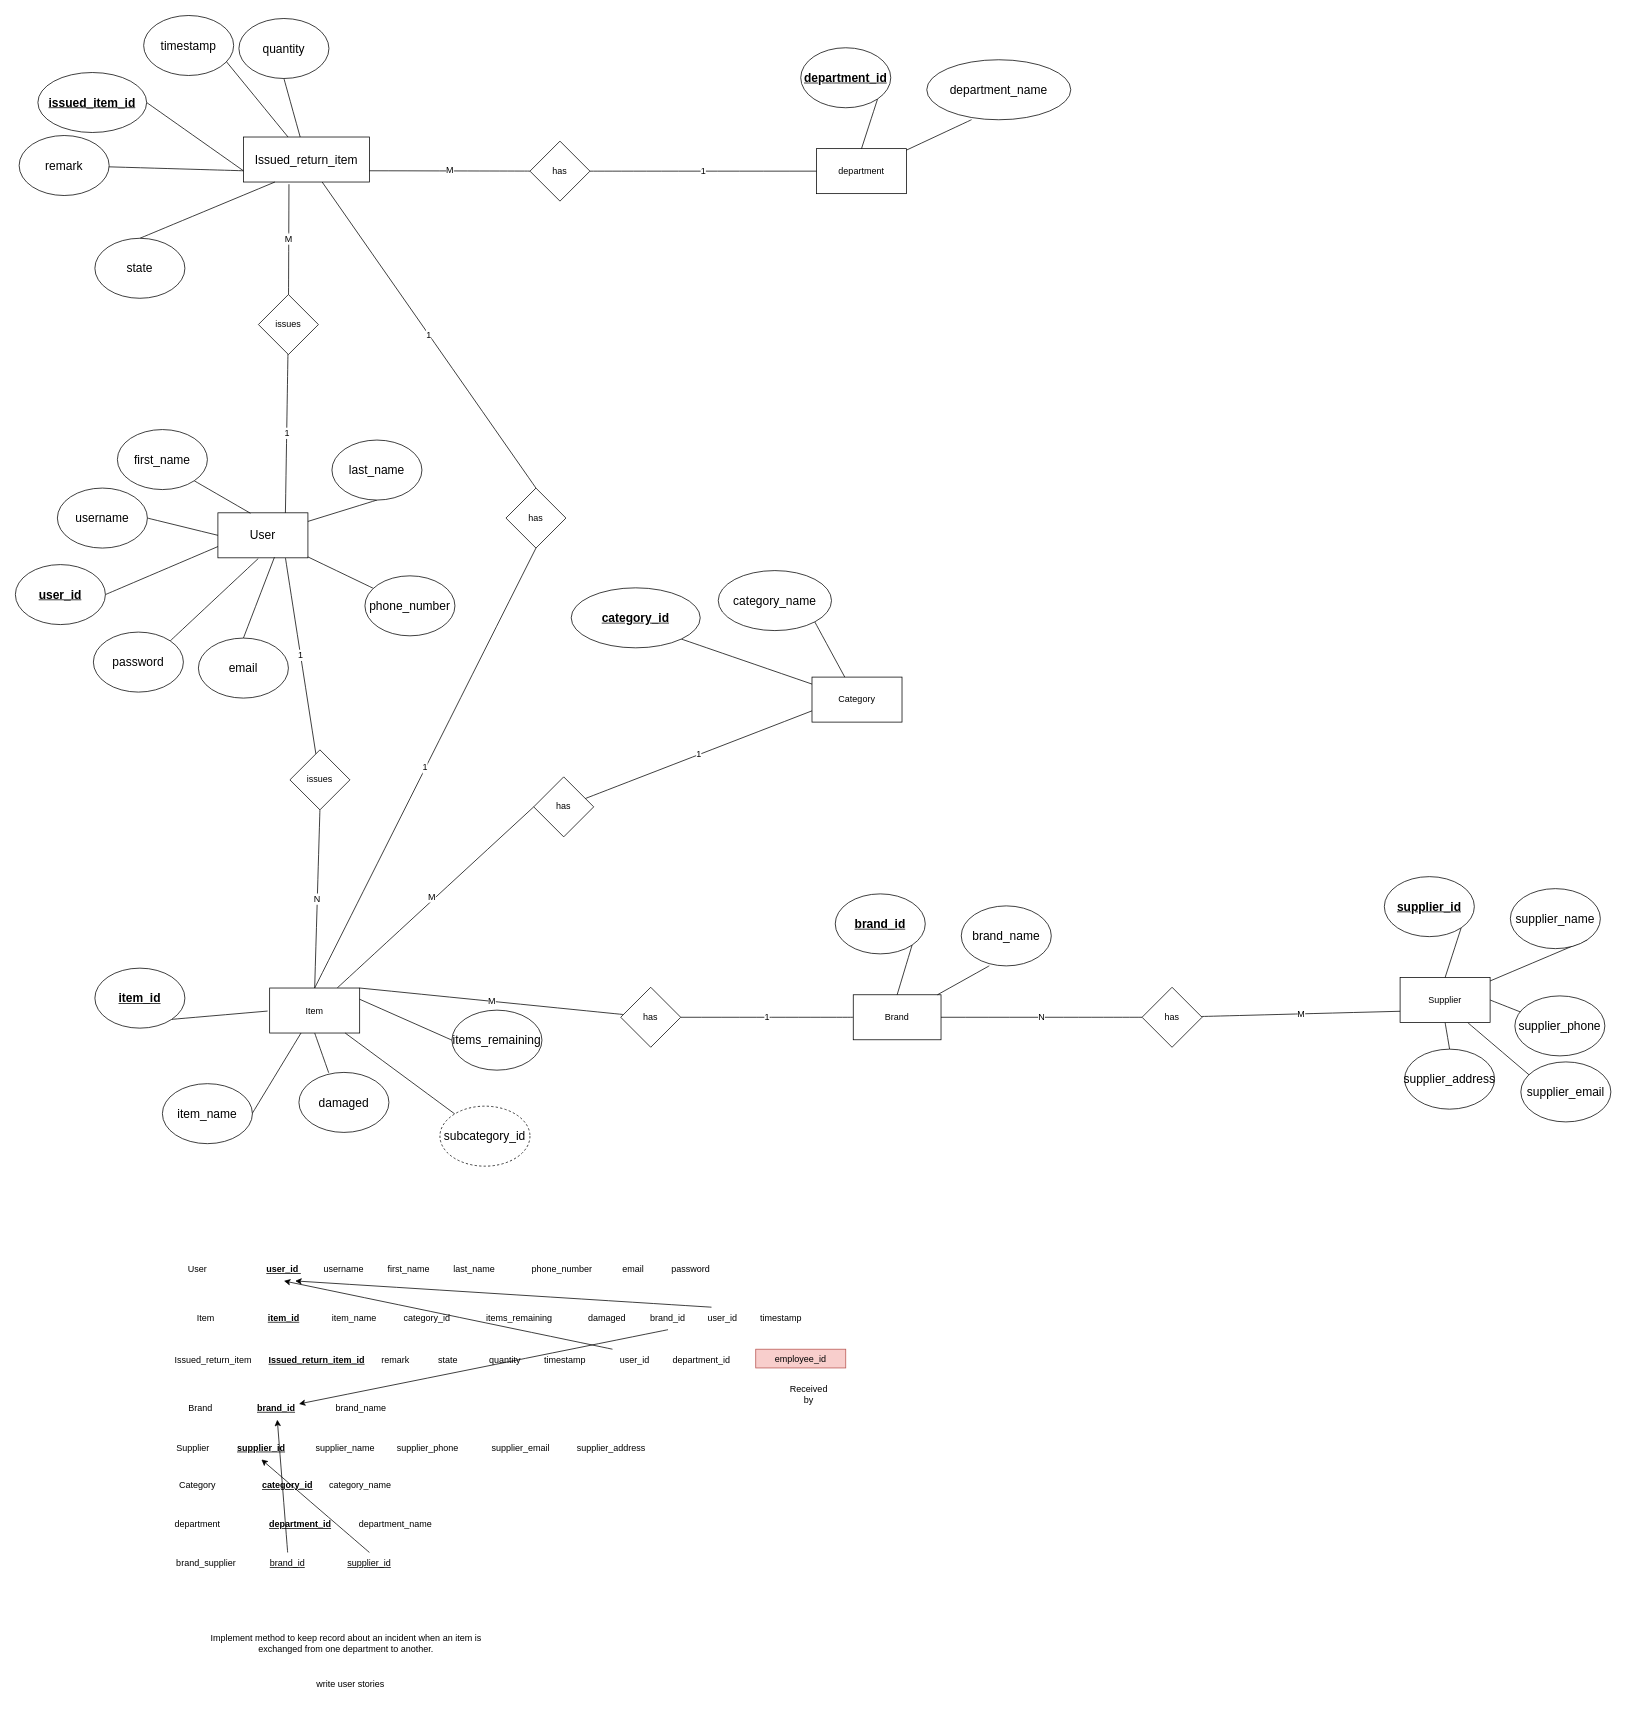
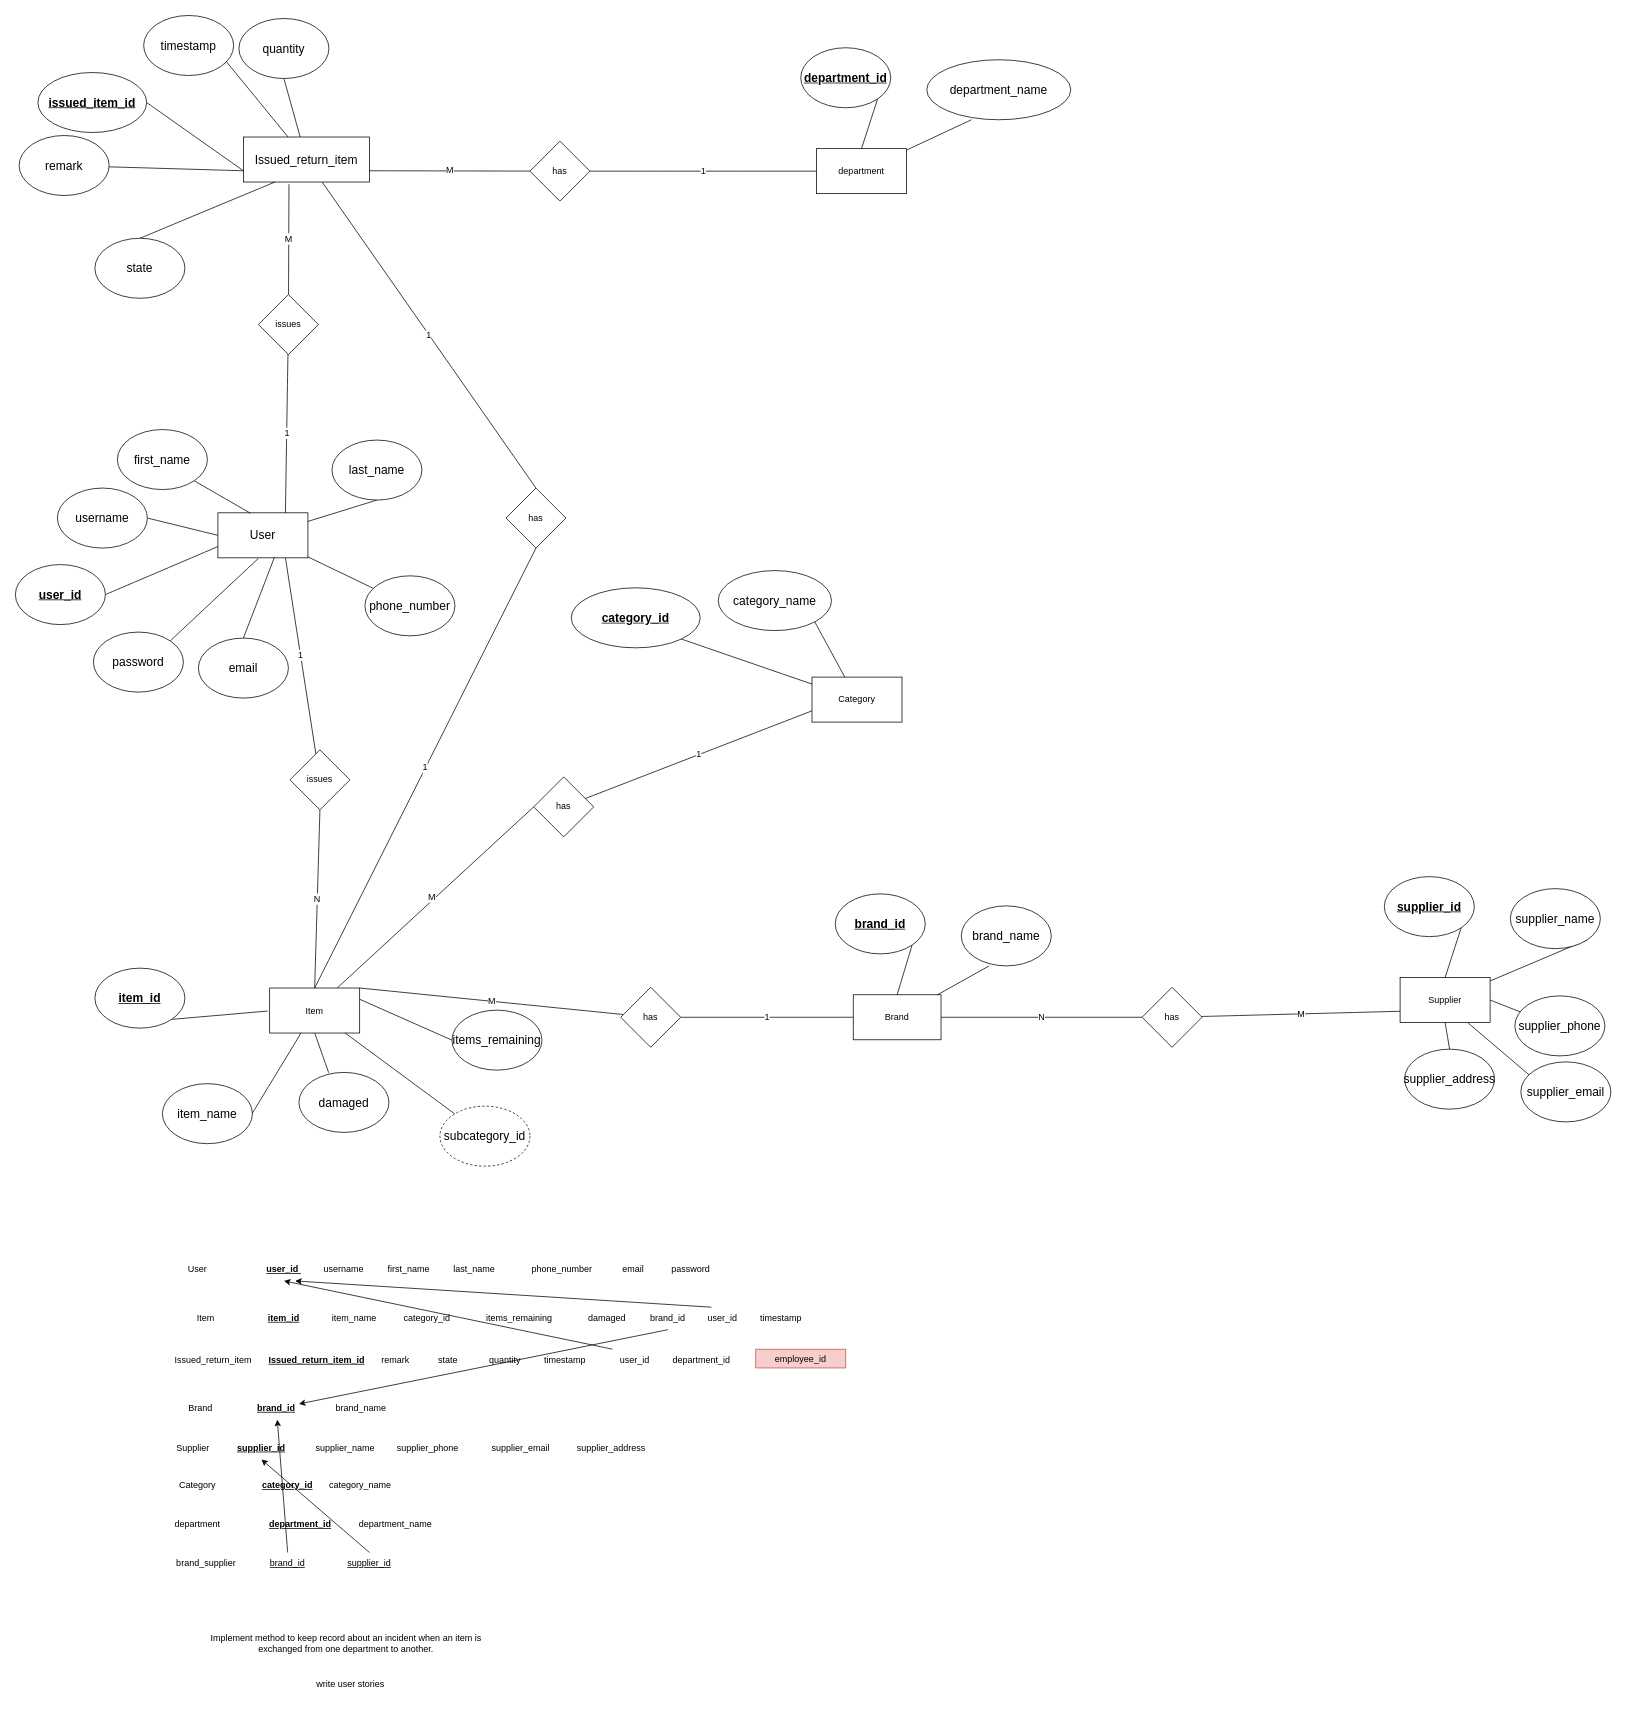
(809, 1394) -> none
